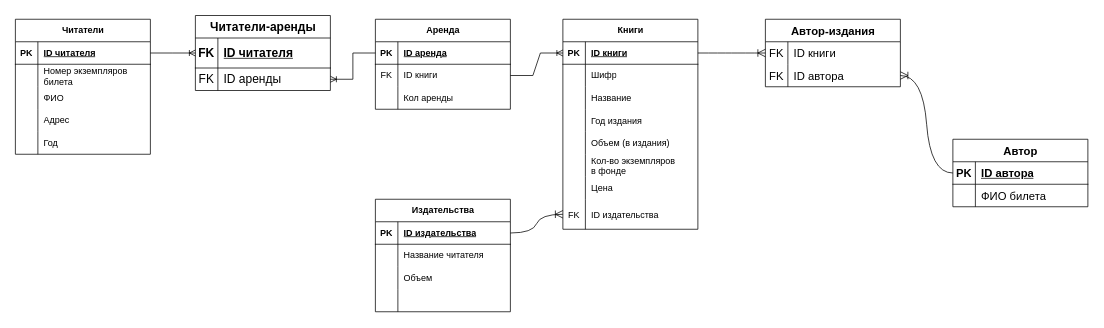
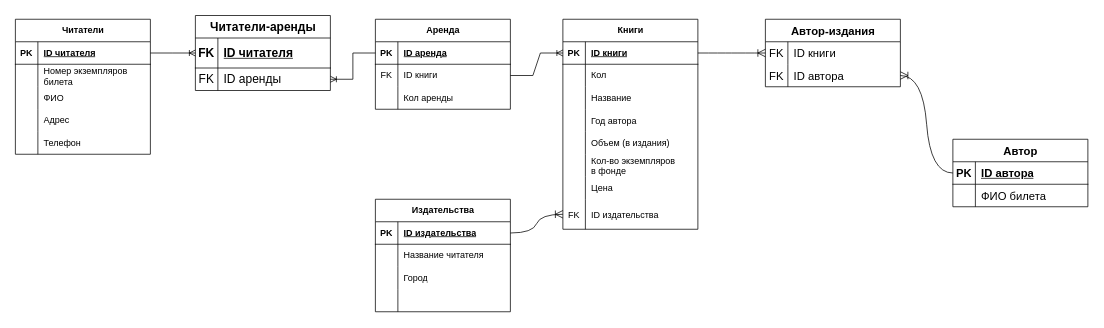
(601, 75) -> (599, 75)
(618, 121) -> (615, 121)
(51, 143) -> (61, 143)
(416, 278) -> (416, 278)
